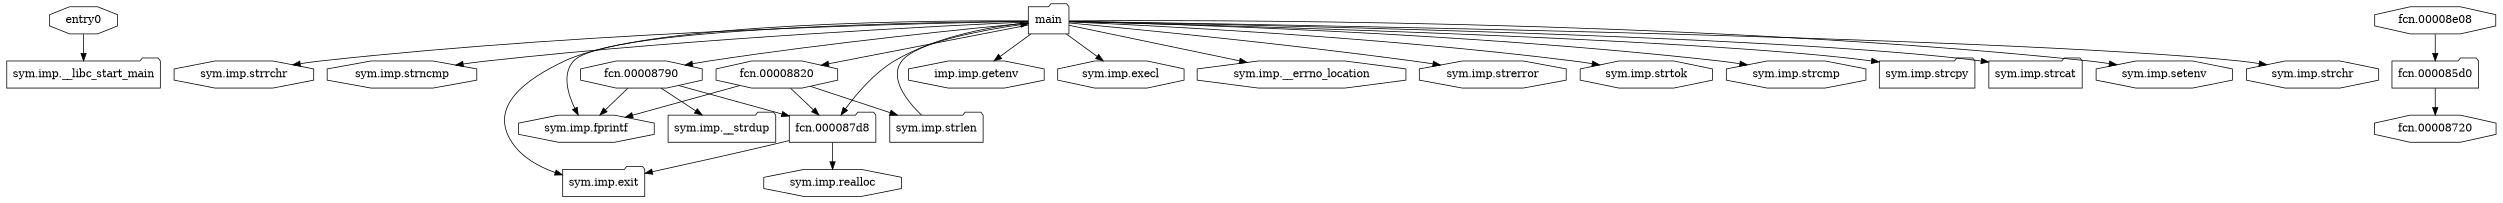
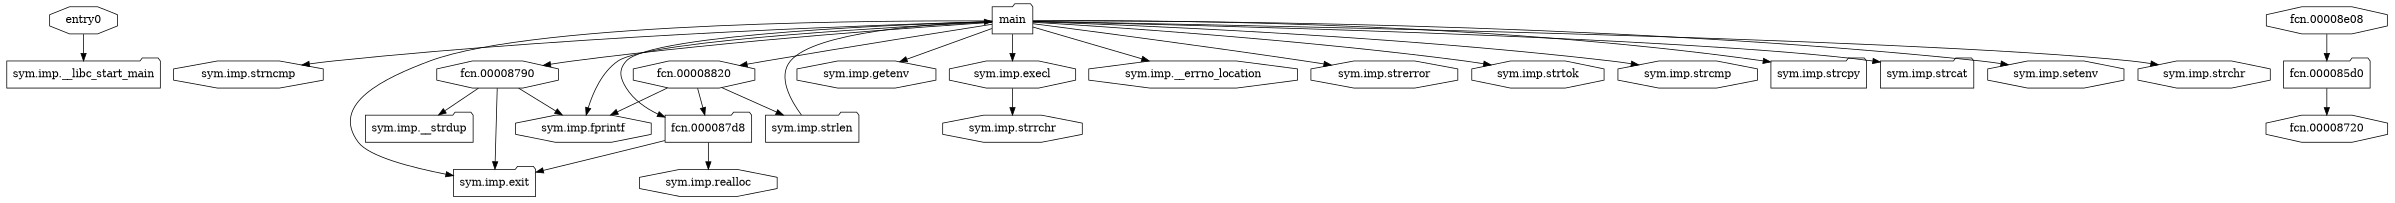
(646, 35) -> (1012, 98)
(976, 75) -> (866, 75)
(730, 100) -> (496, 125)
